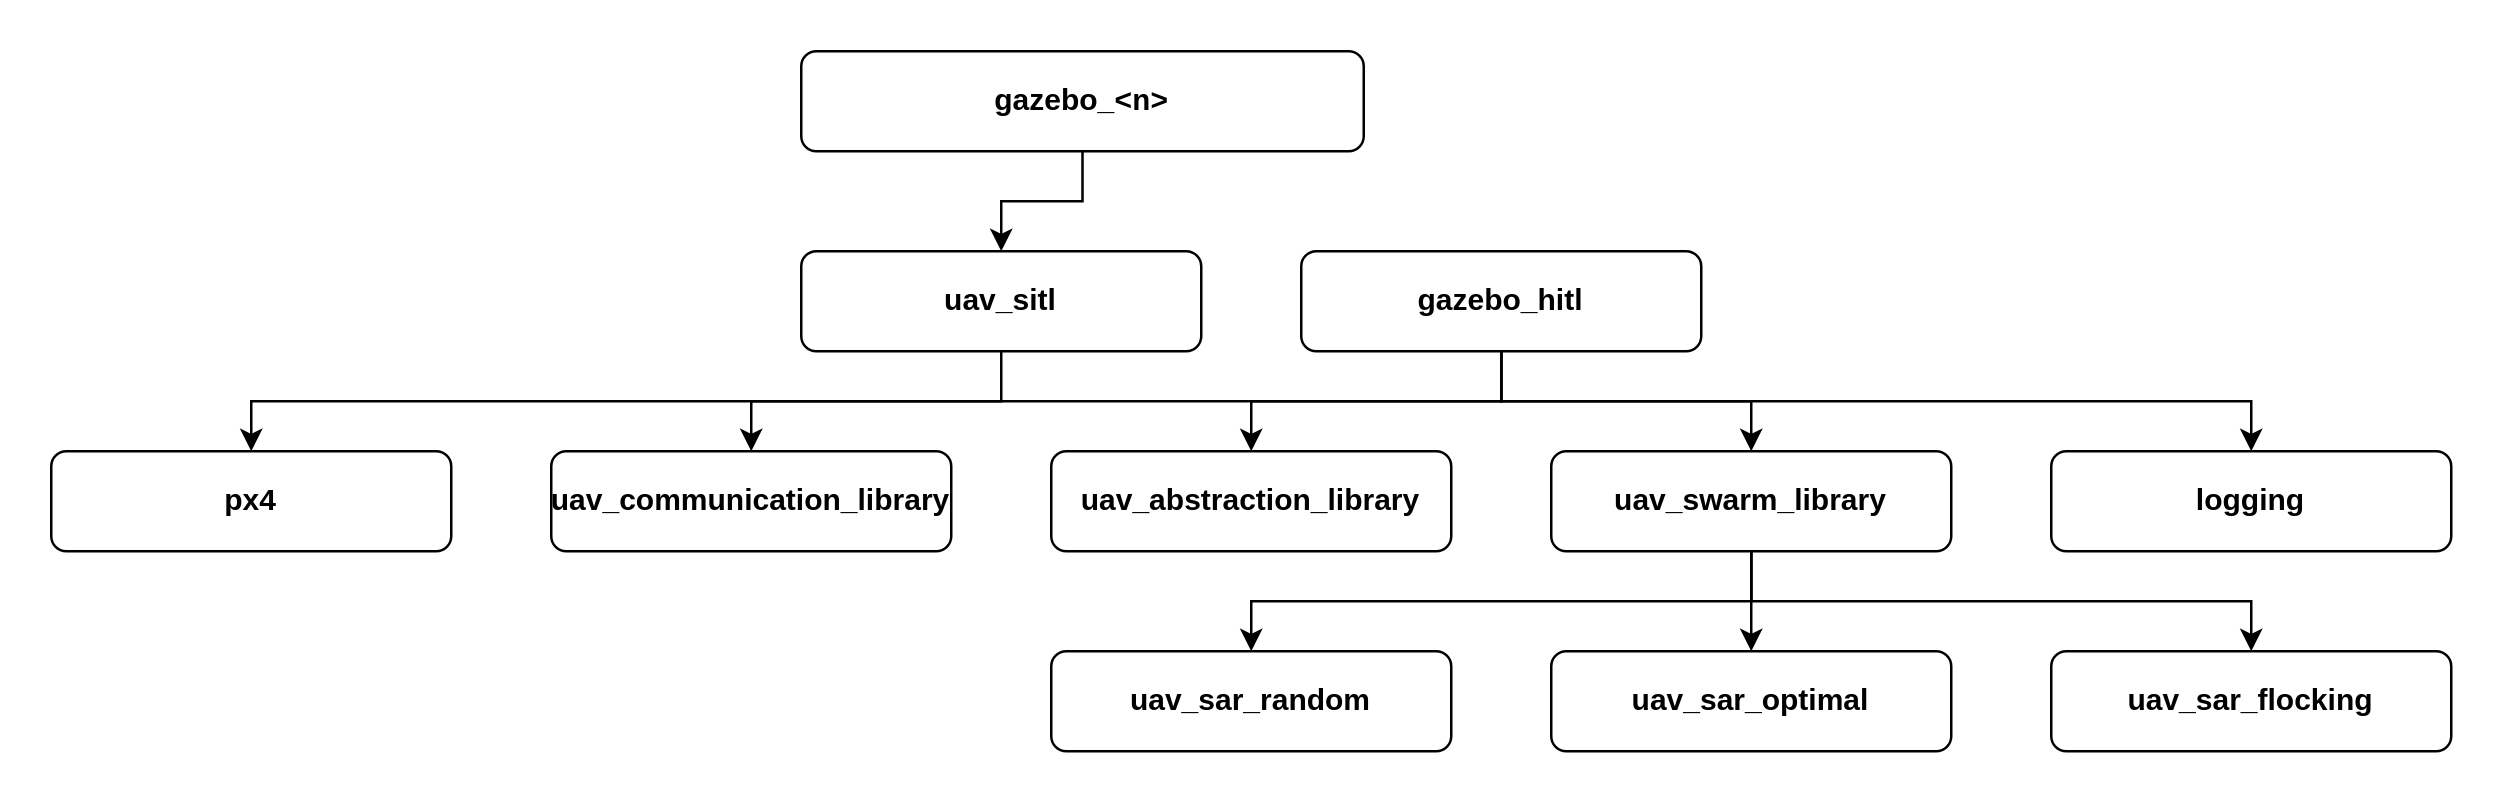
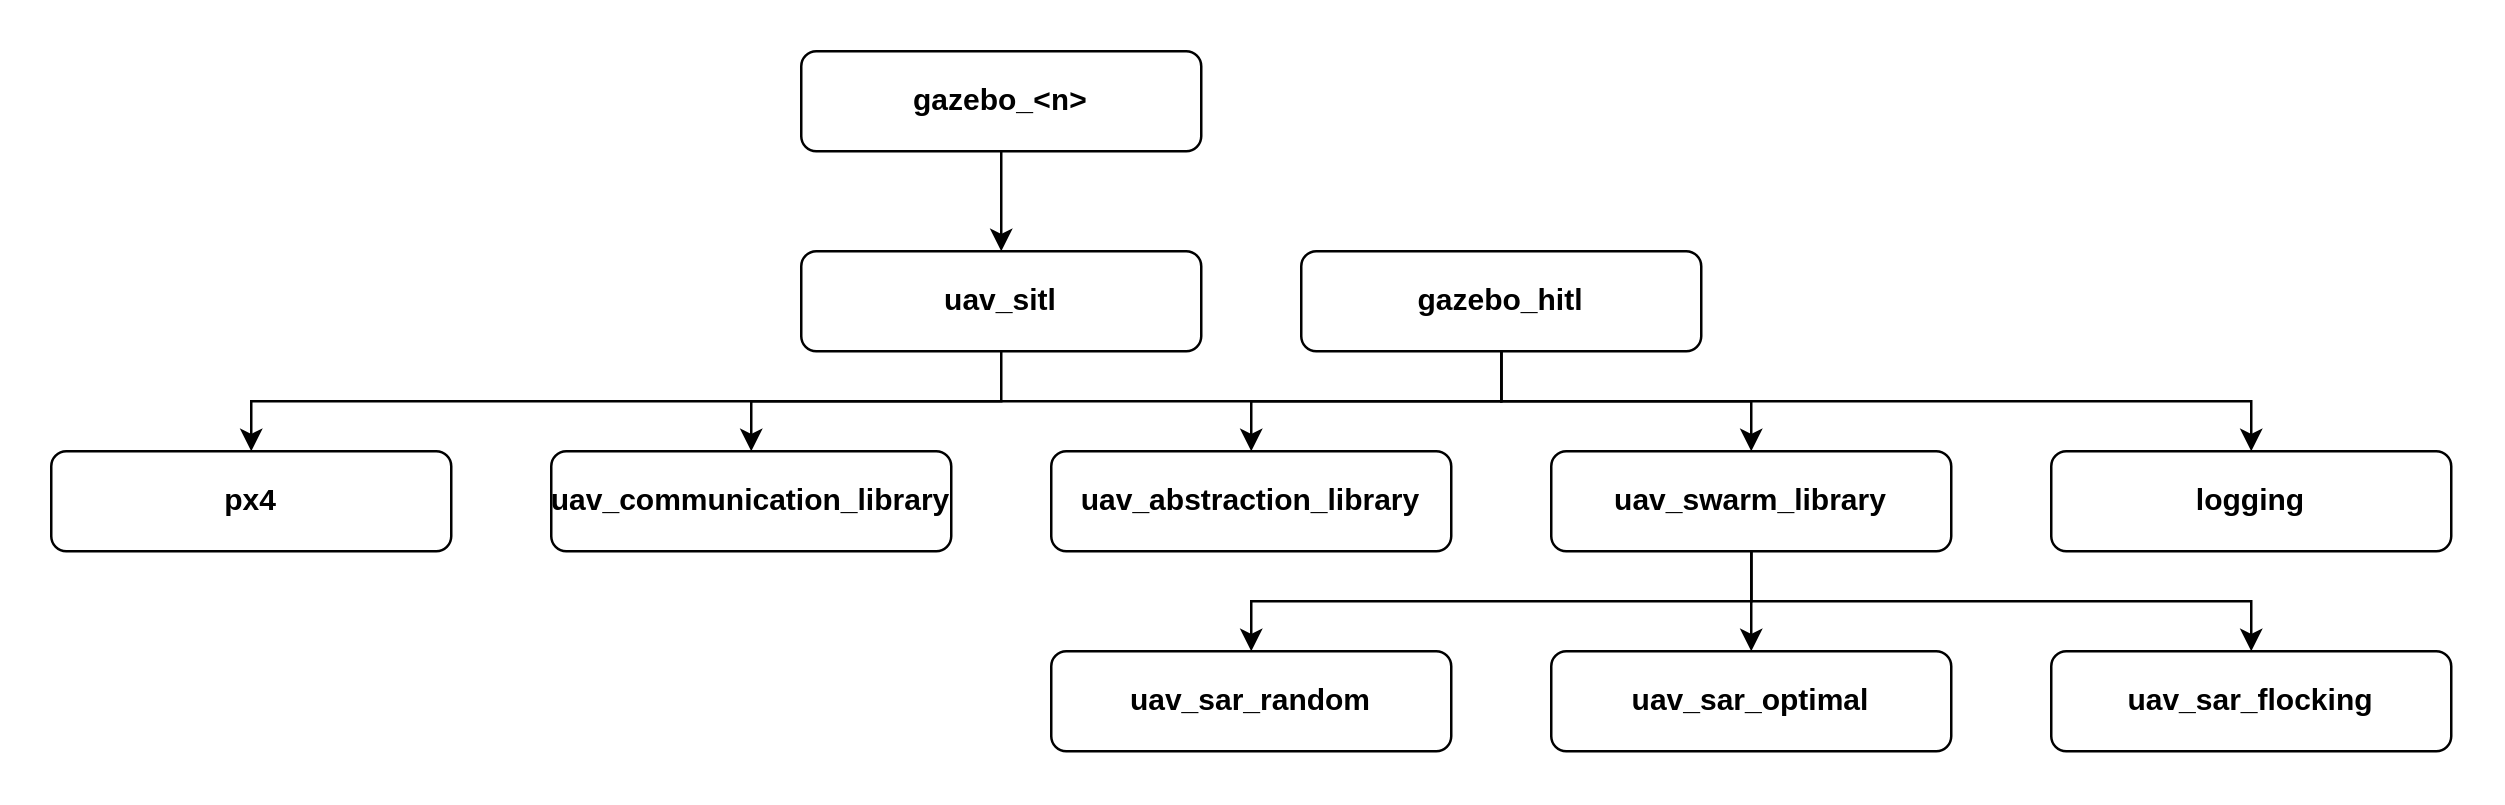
(1083, 101) -> (1001, 101)
